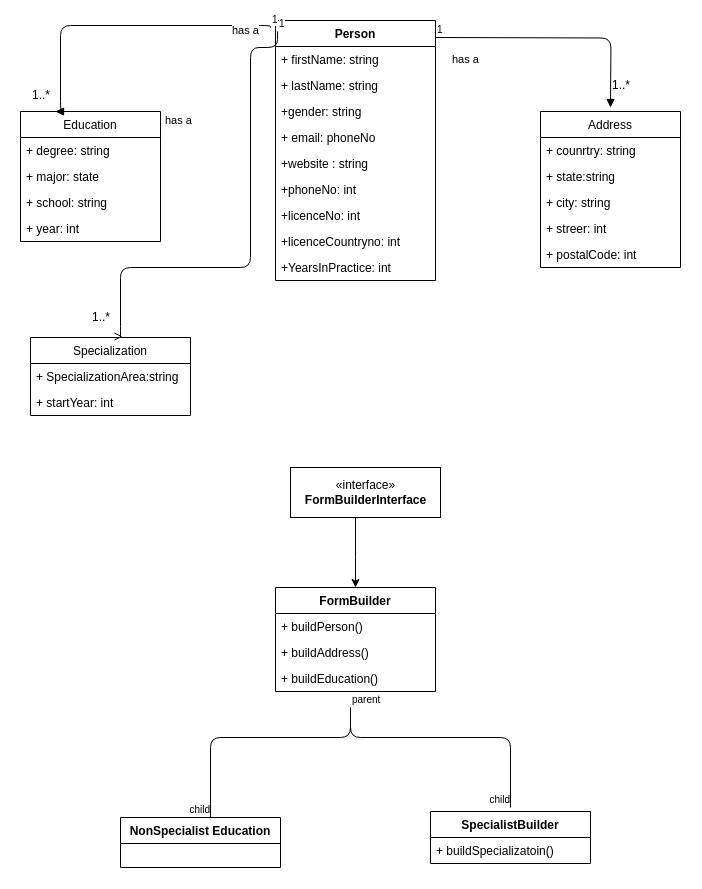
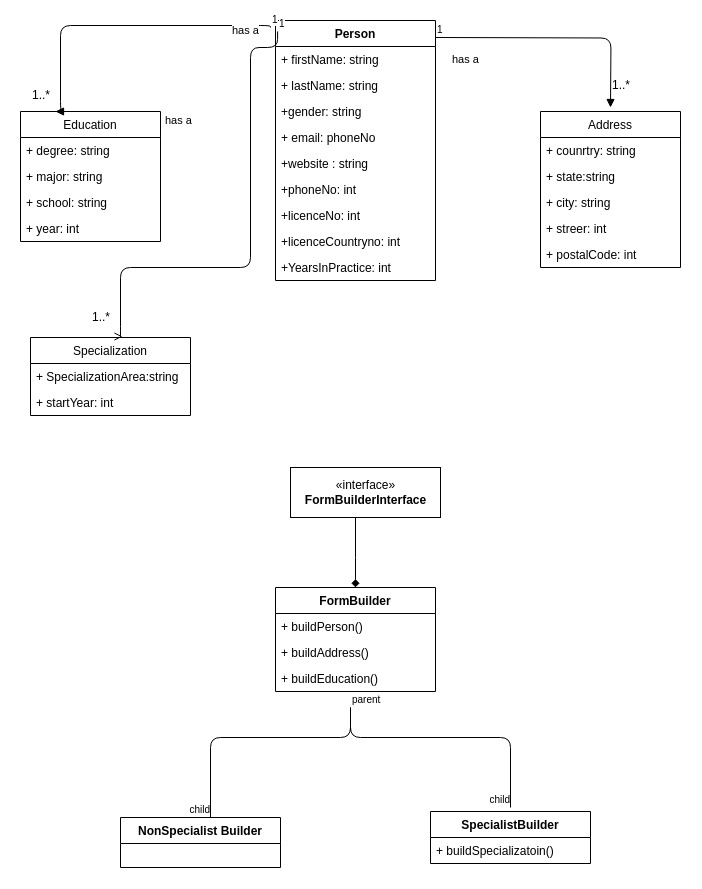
(68, 177) -> (70, 177)
(356, 579) -> (356, 578)
(200, 831) -> (200, 831)
